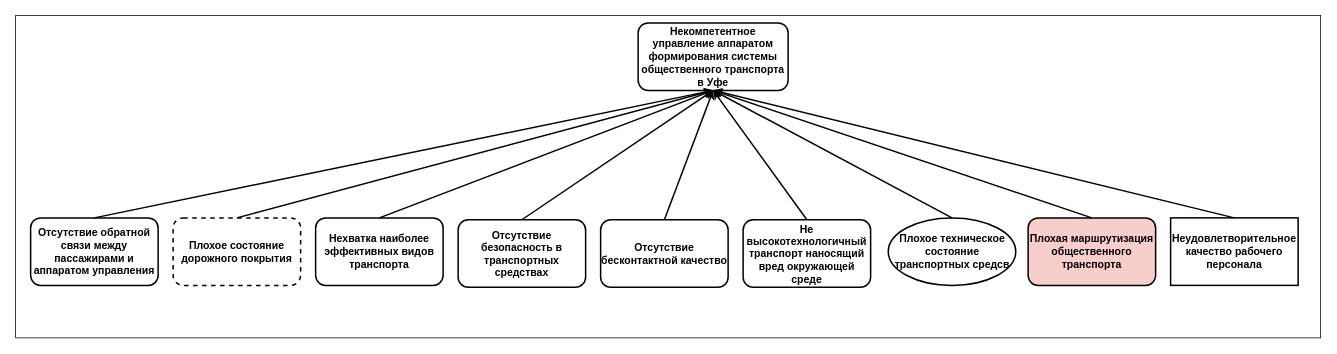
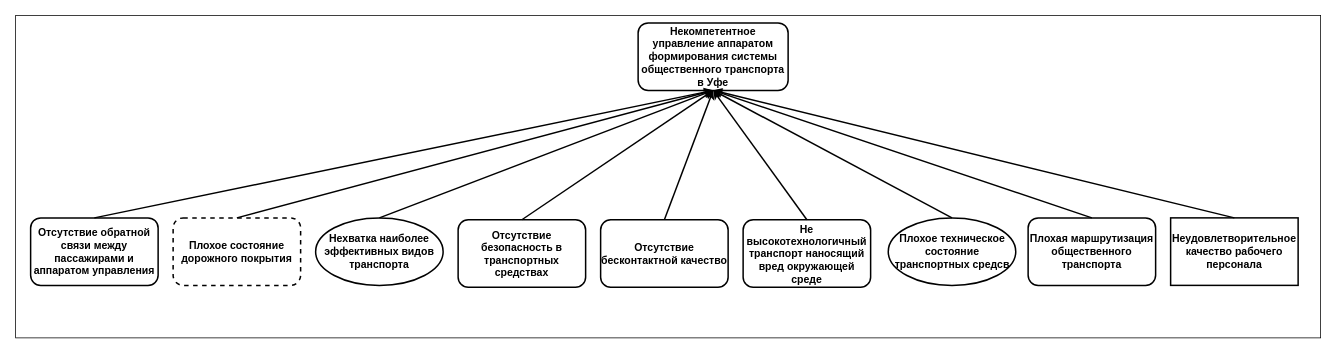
(379, 252) -> (379, 252)
(1092, 252) -> (1092, 252)
